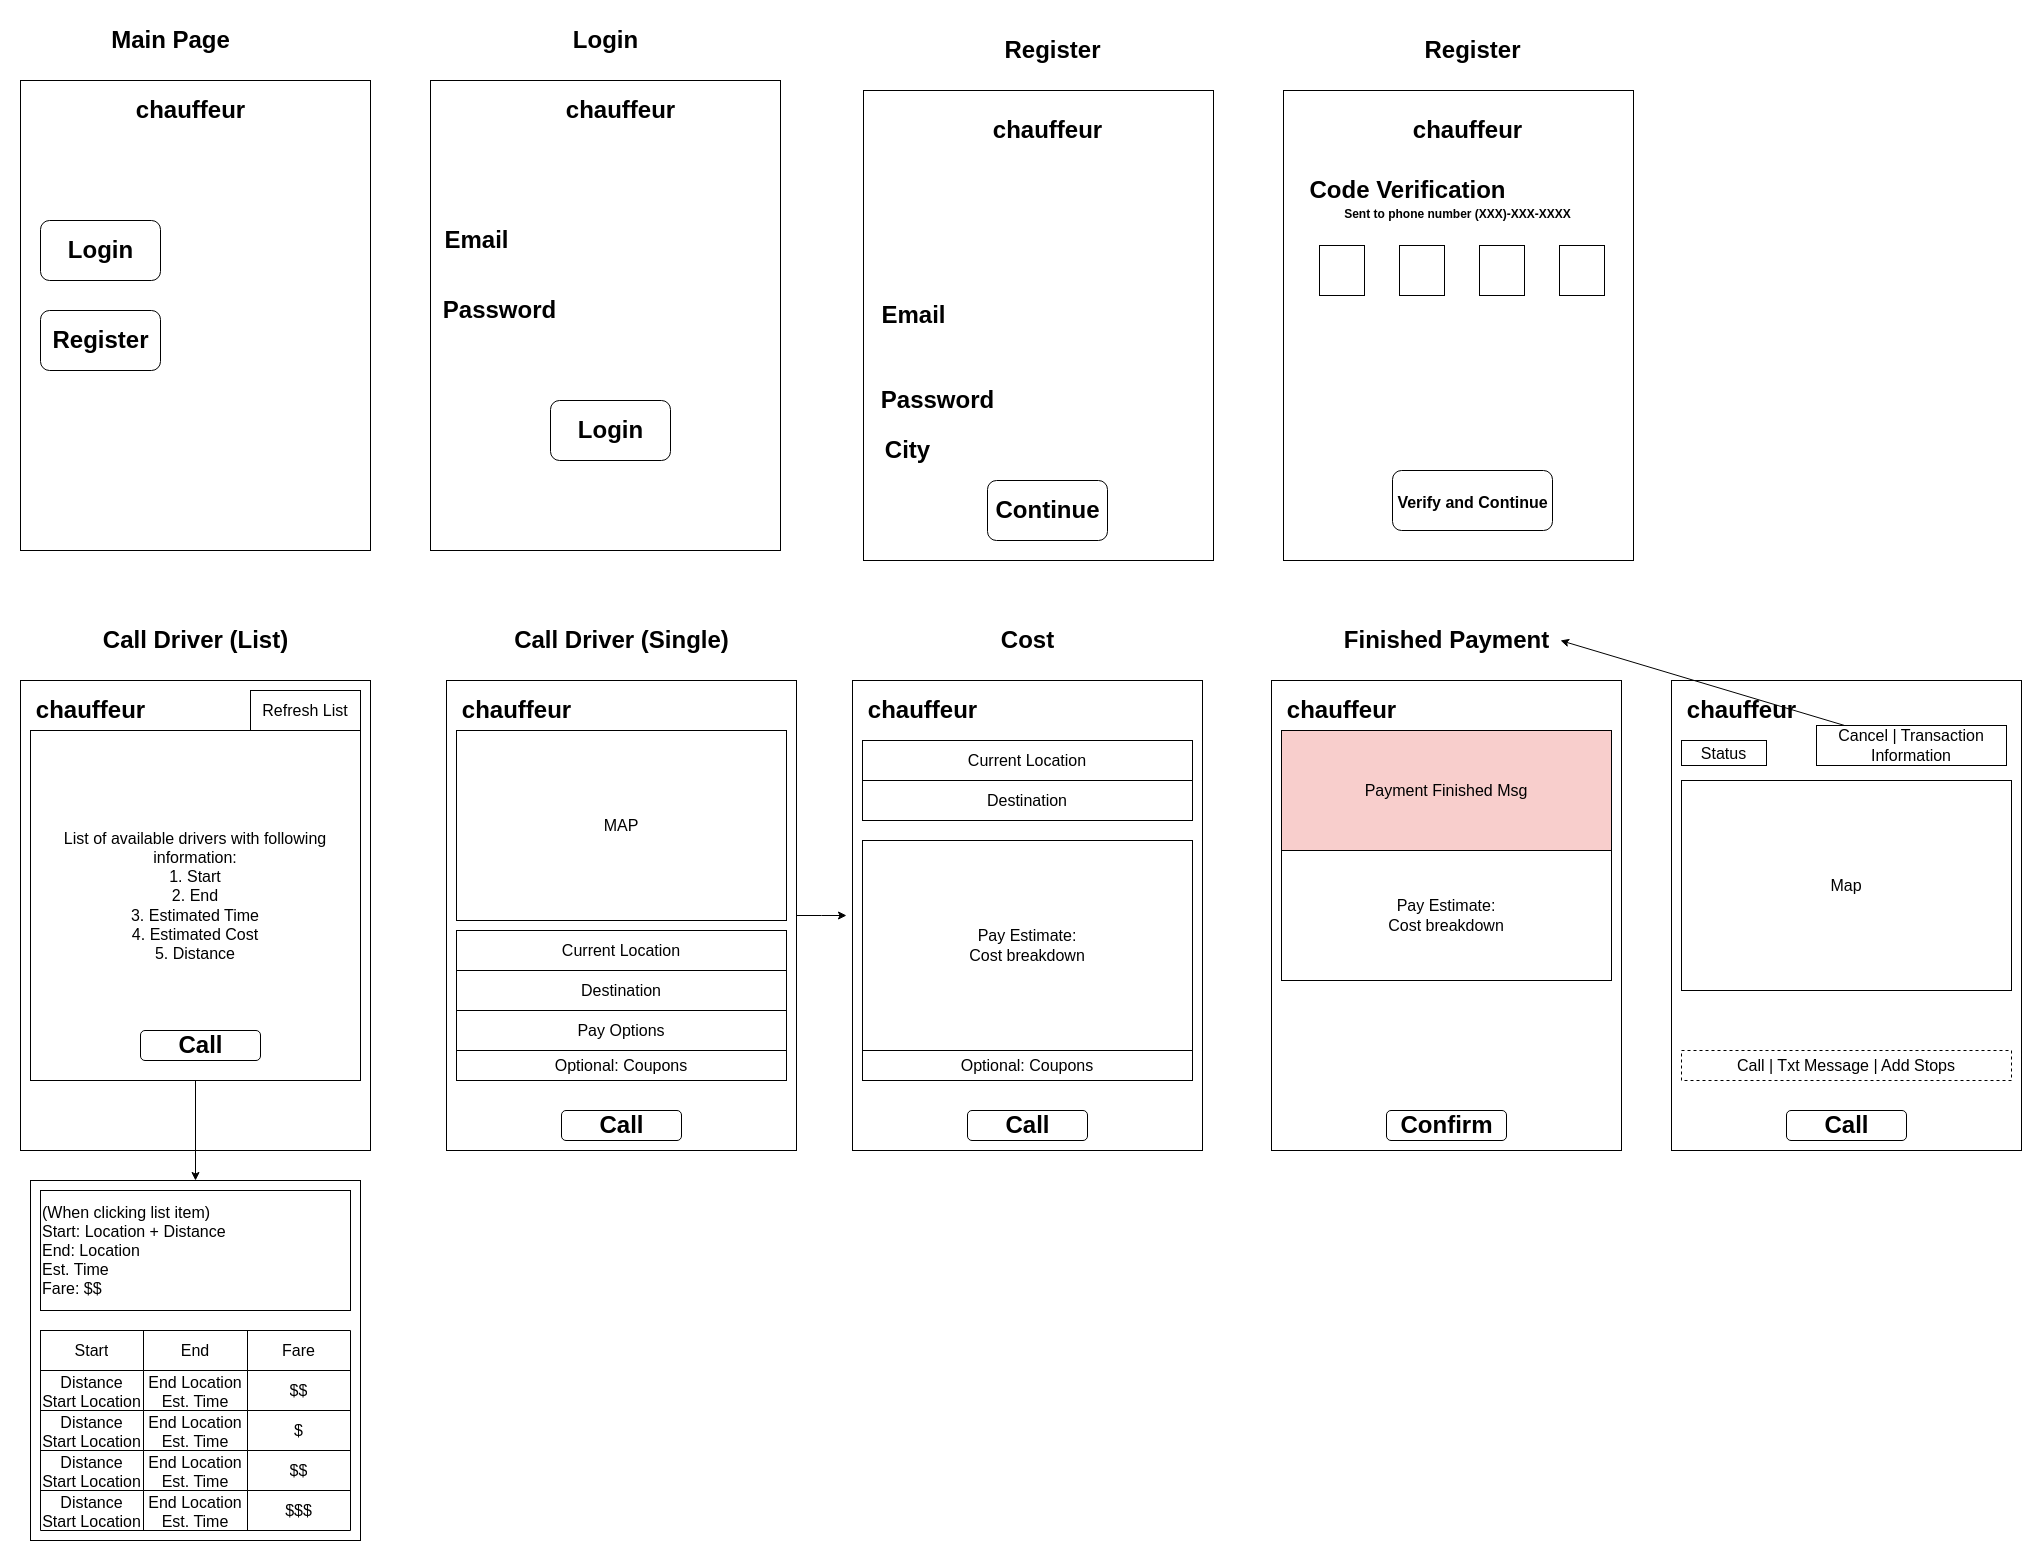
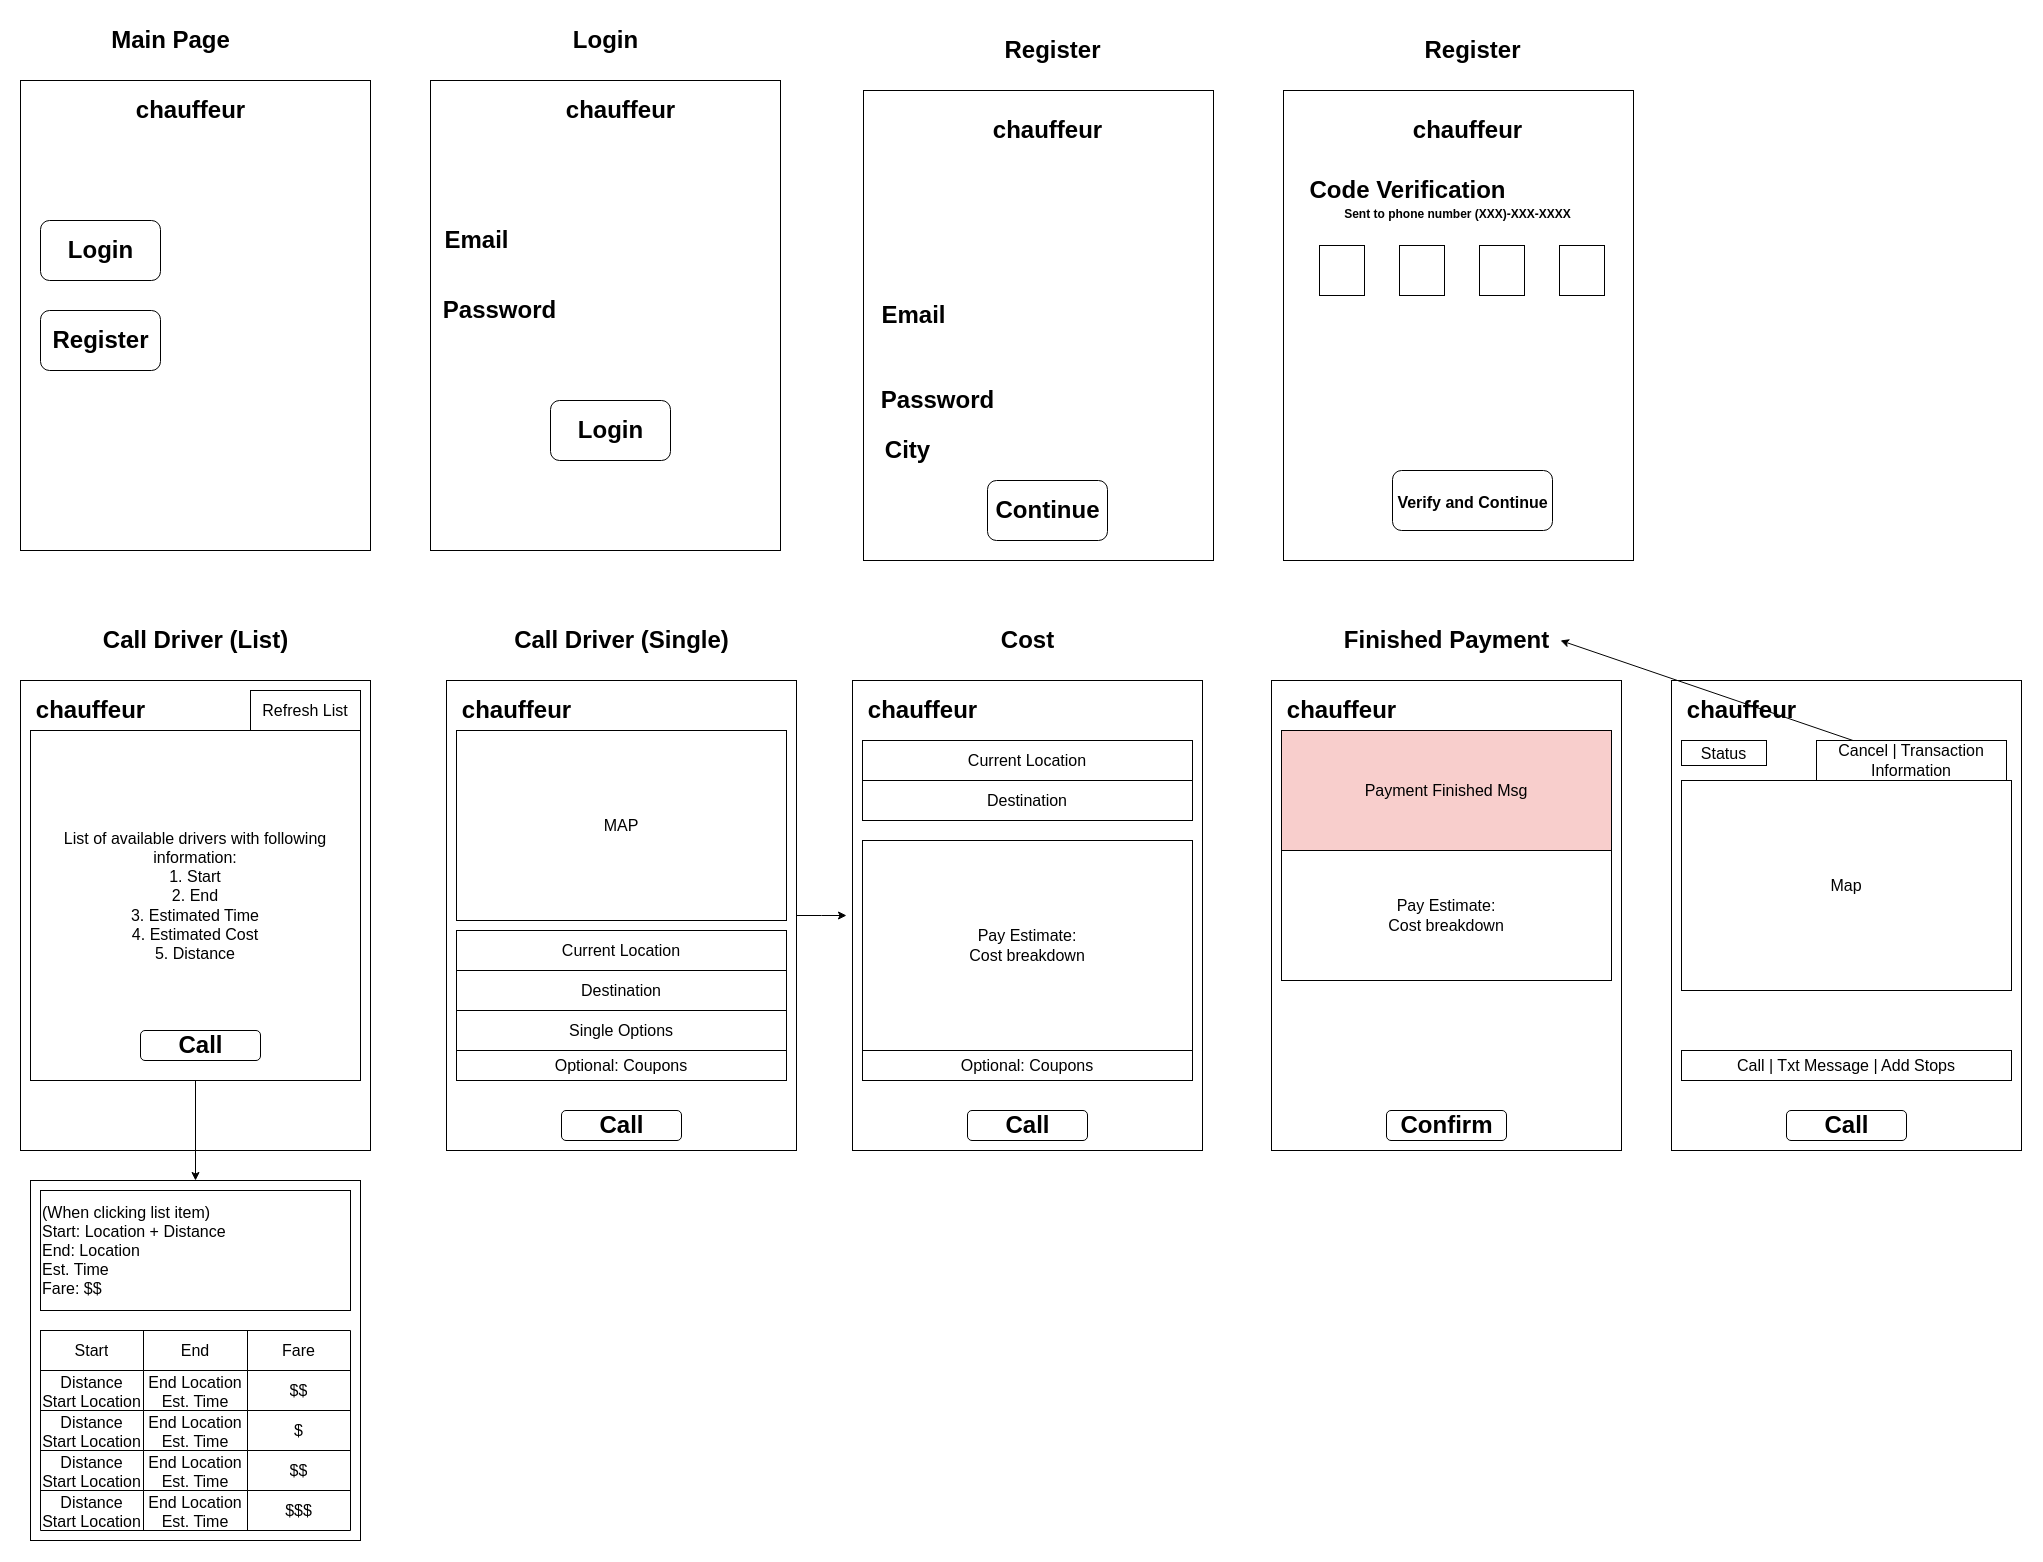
(1912, 746) -> (1912, 761)
(622, 1031) -> (622, 1031)
(1847, 1066) -> (1847, 1066)
